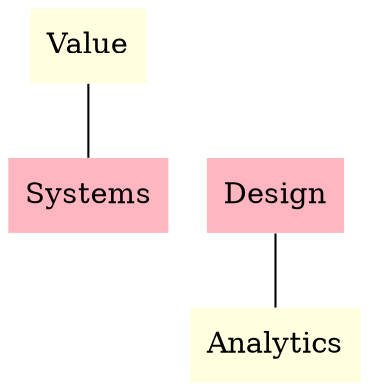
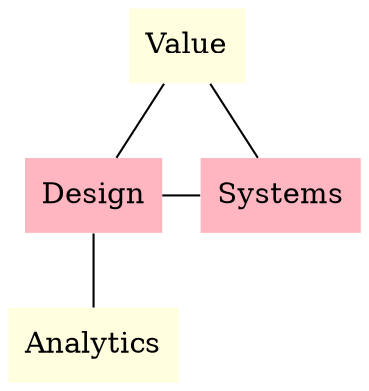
none -> (140, 121)
none -> (181, 195)
